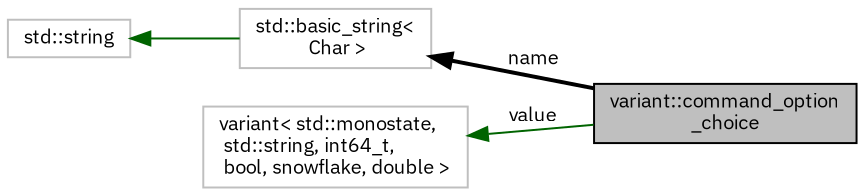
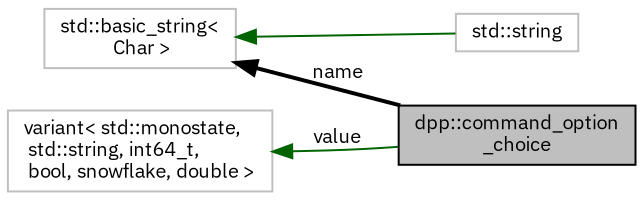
(195, 38) -> (356, 35)
(725, 113) -> (517, 135)
